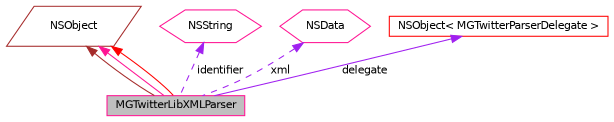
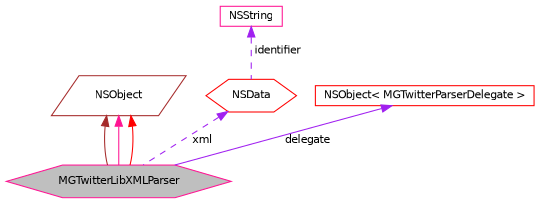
(211, 26) -> (251, 16)
(325, 26) -> (251, 96)
(190, 74) -> (251, 58)
(176, 106) -> (119, 181)
